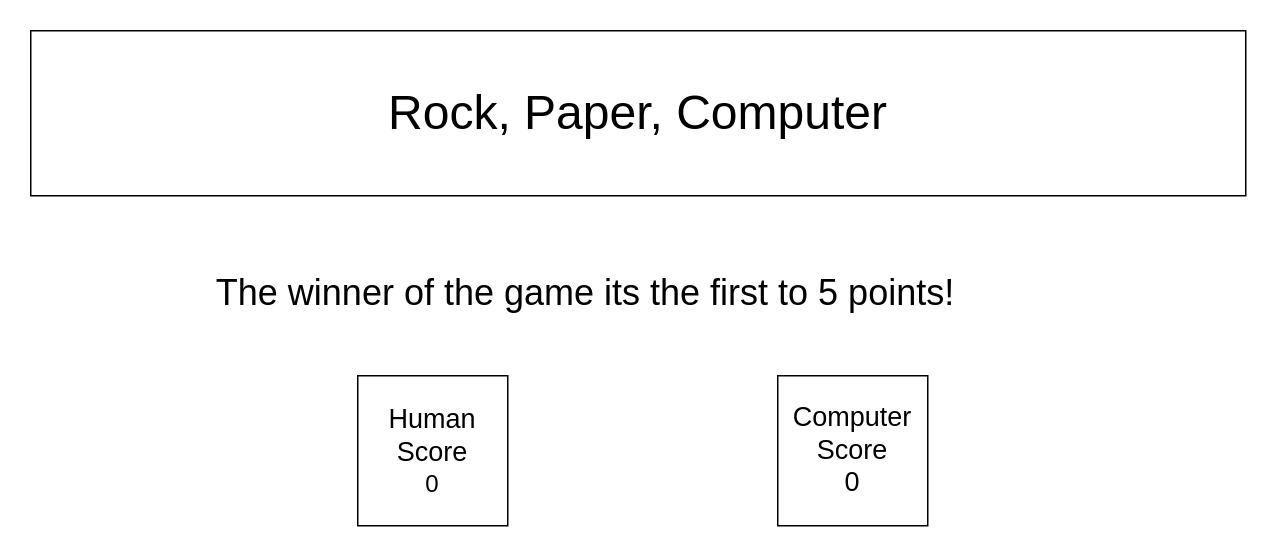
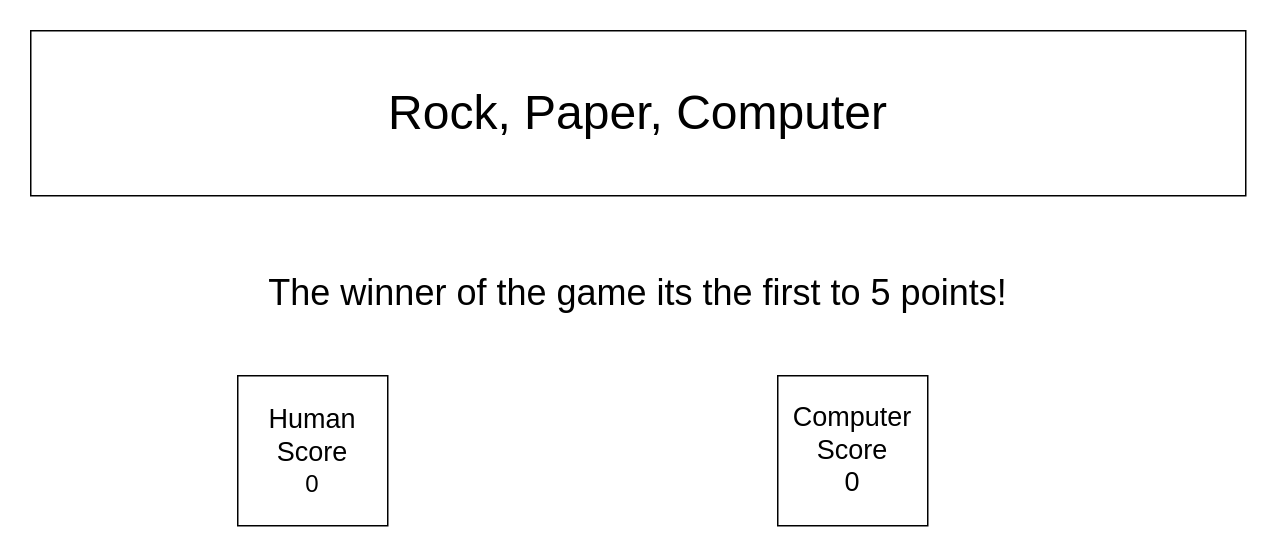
(586, 293) -> (638, 293)
(433, 451) -> (313, 451)
